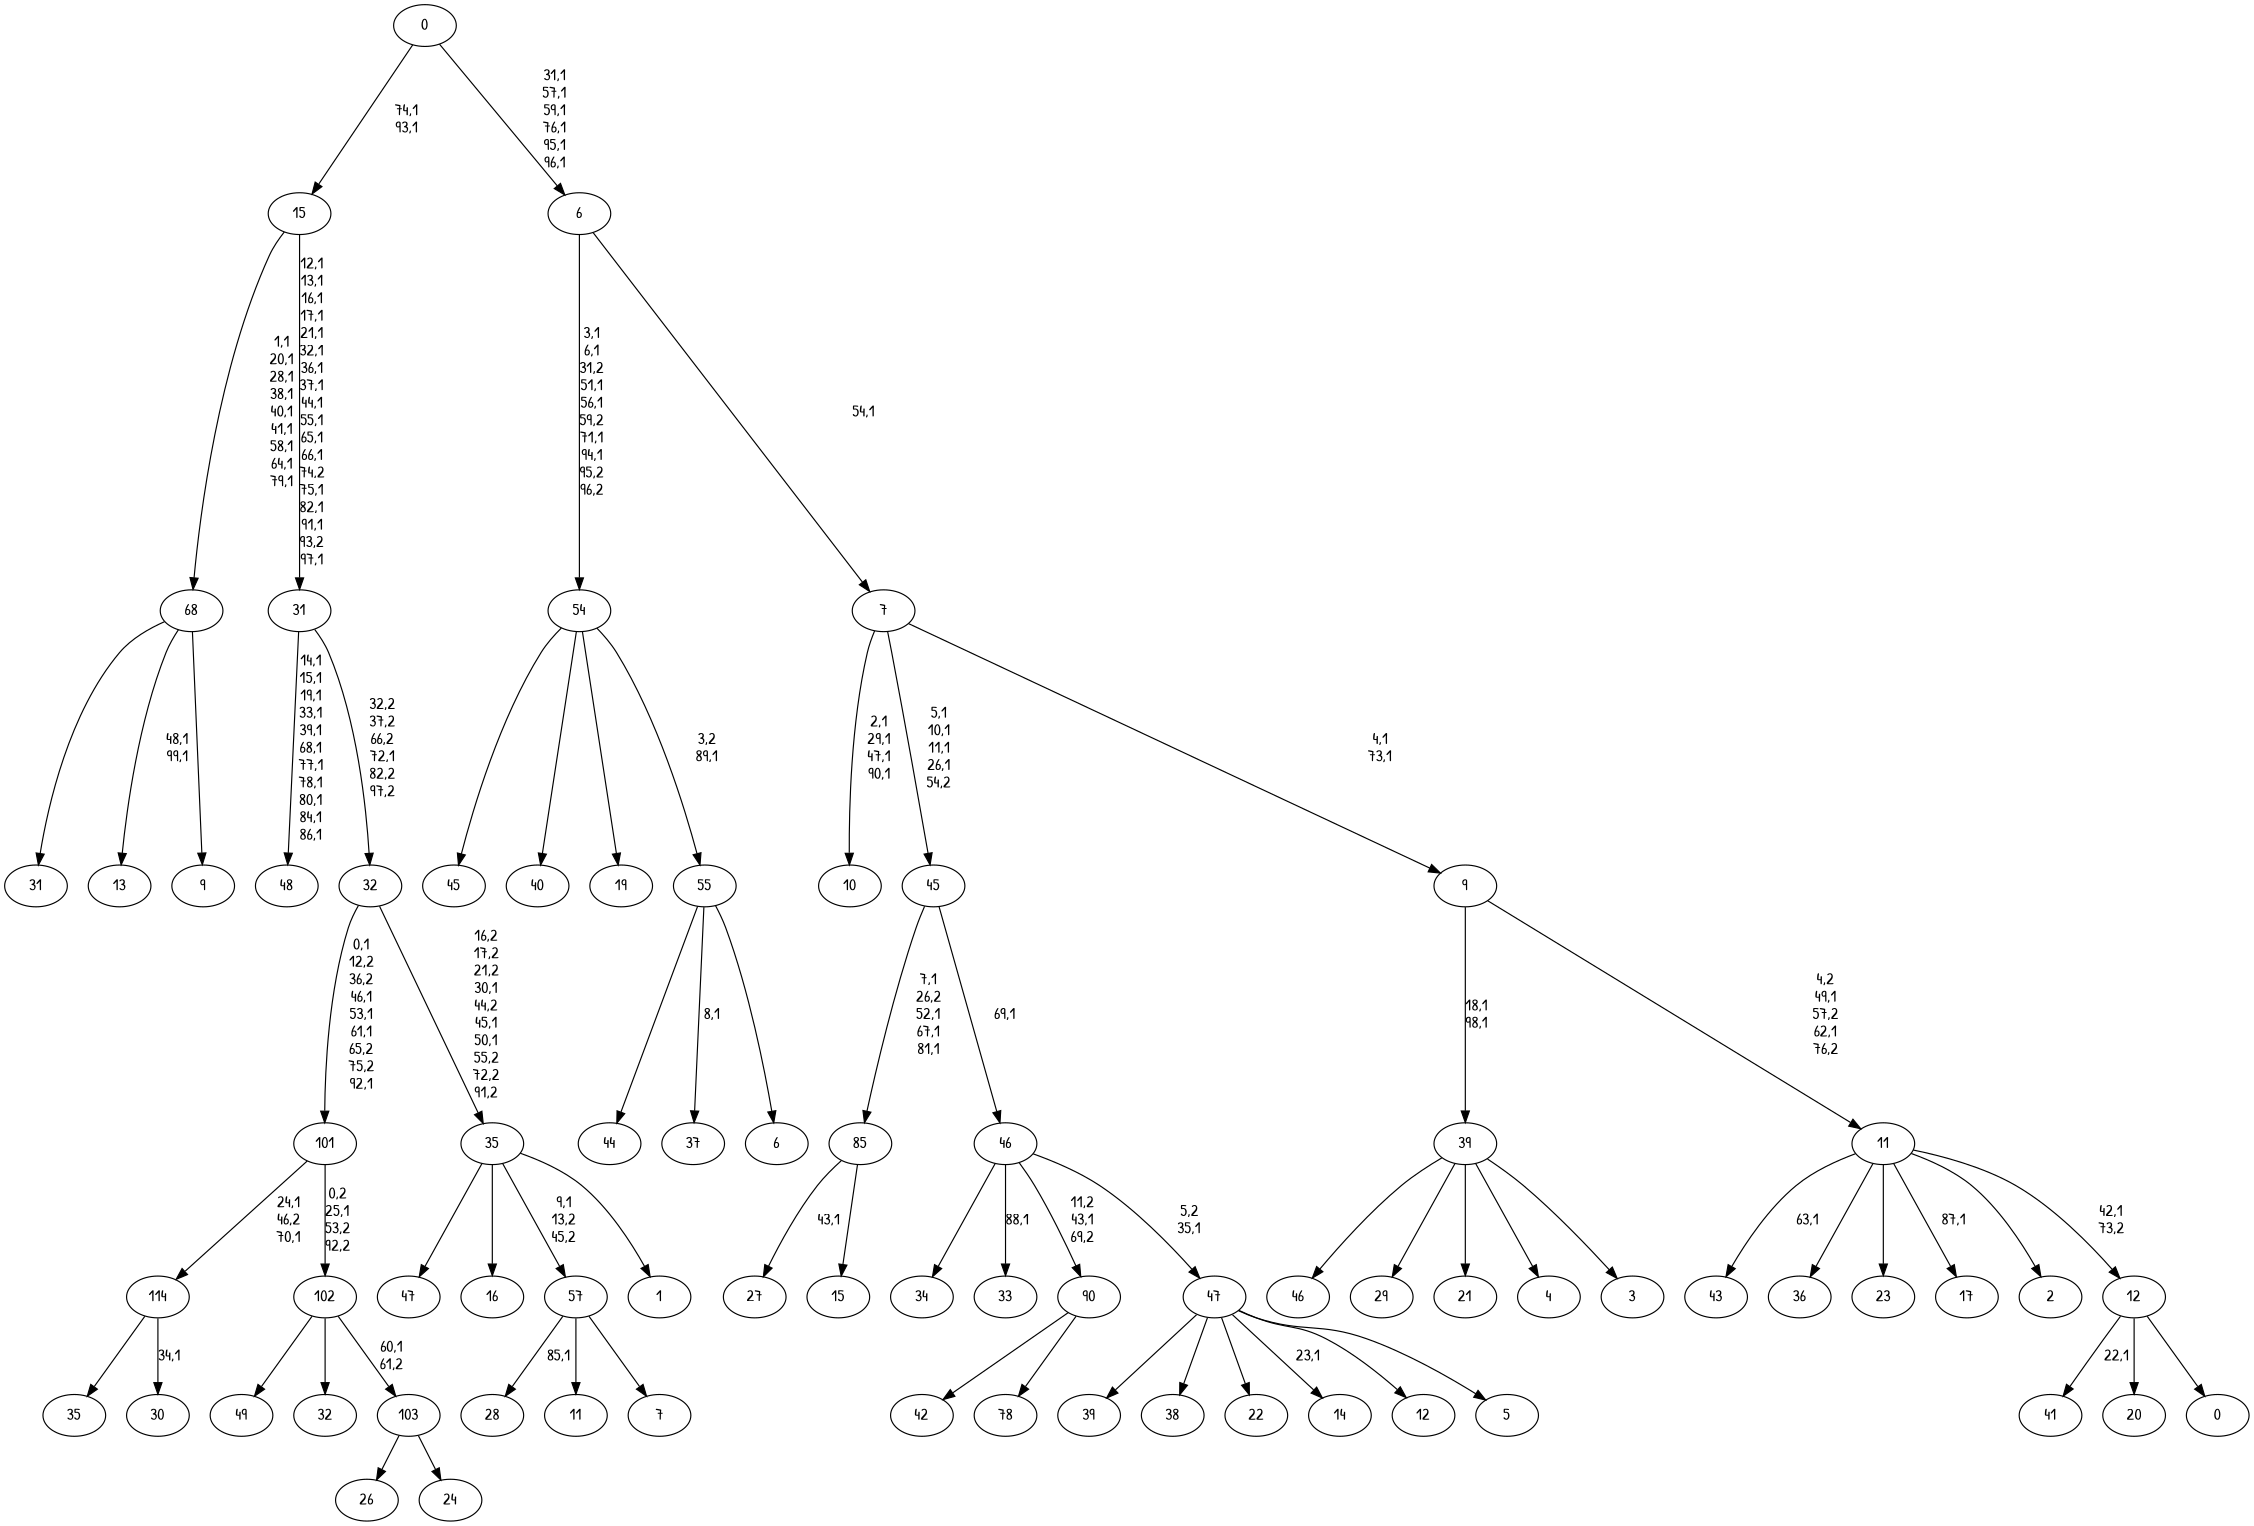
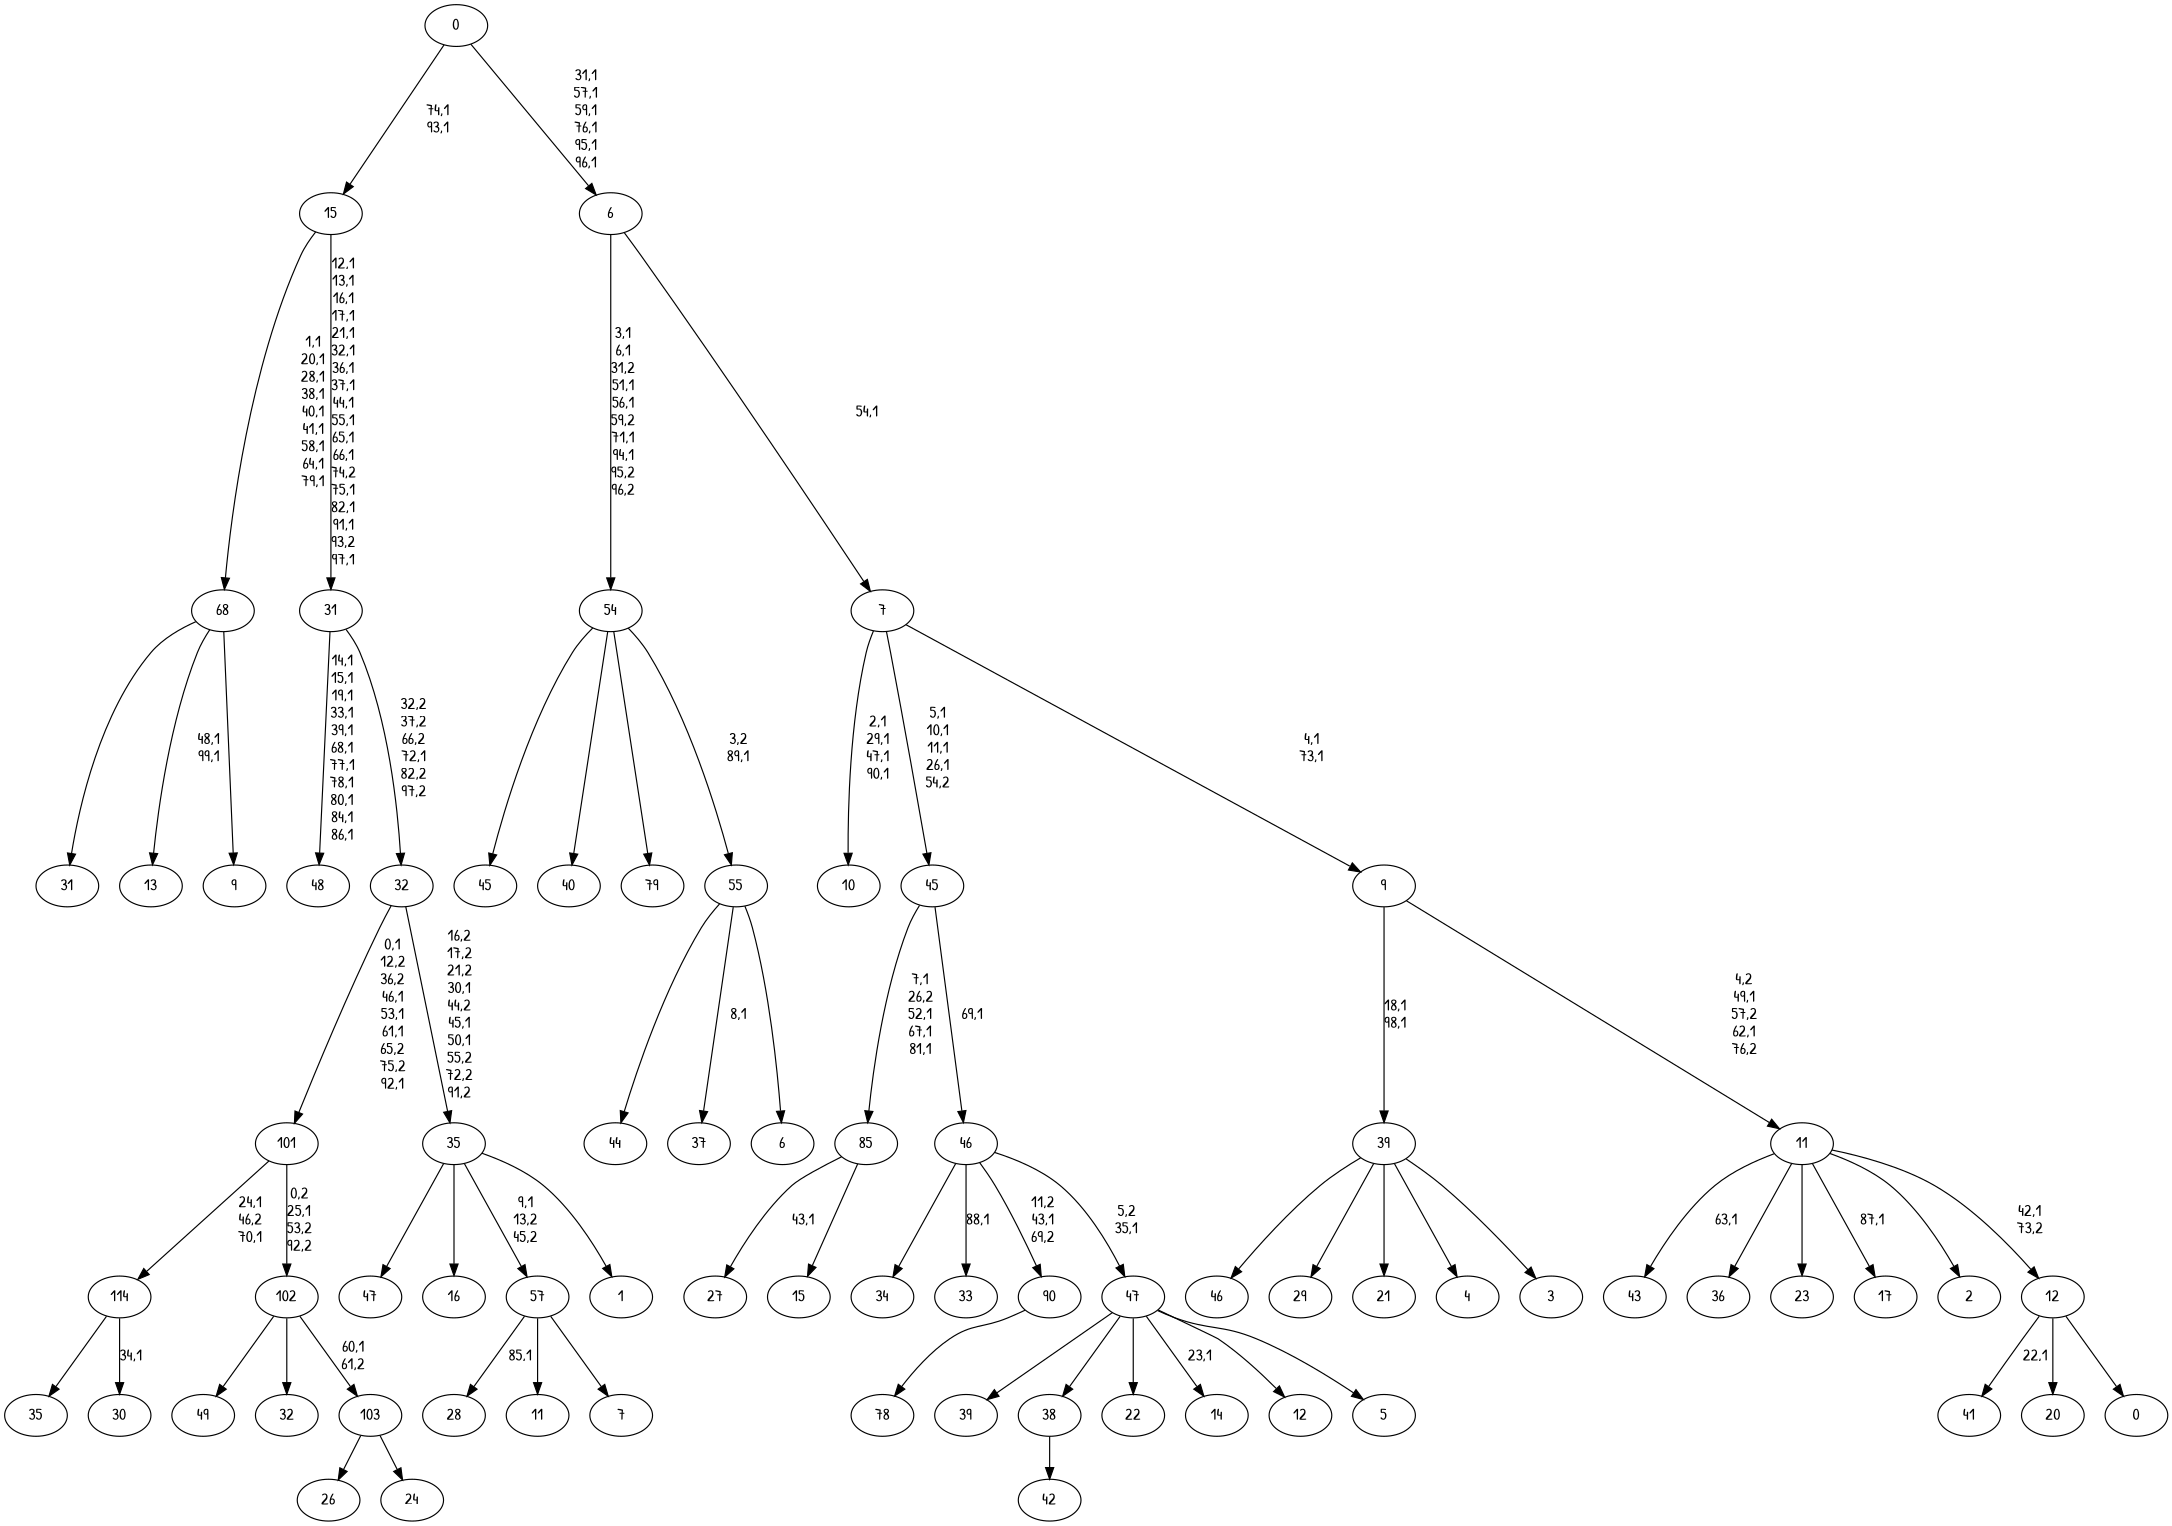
(621, 886) -> (653, 886)
(1011, 1353) -> (1050, 1452)
